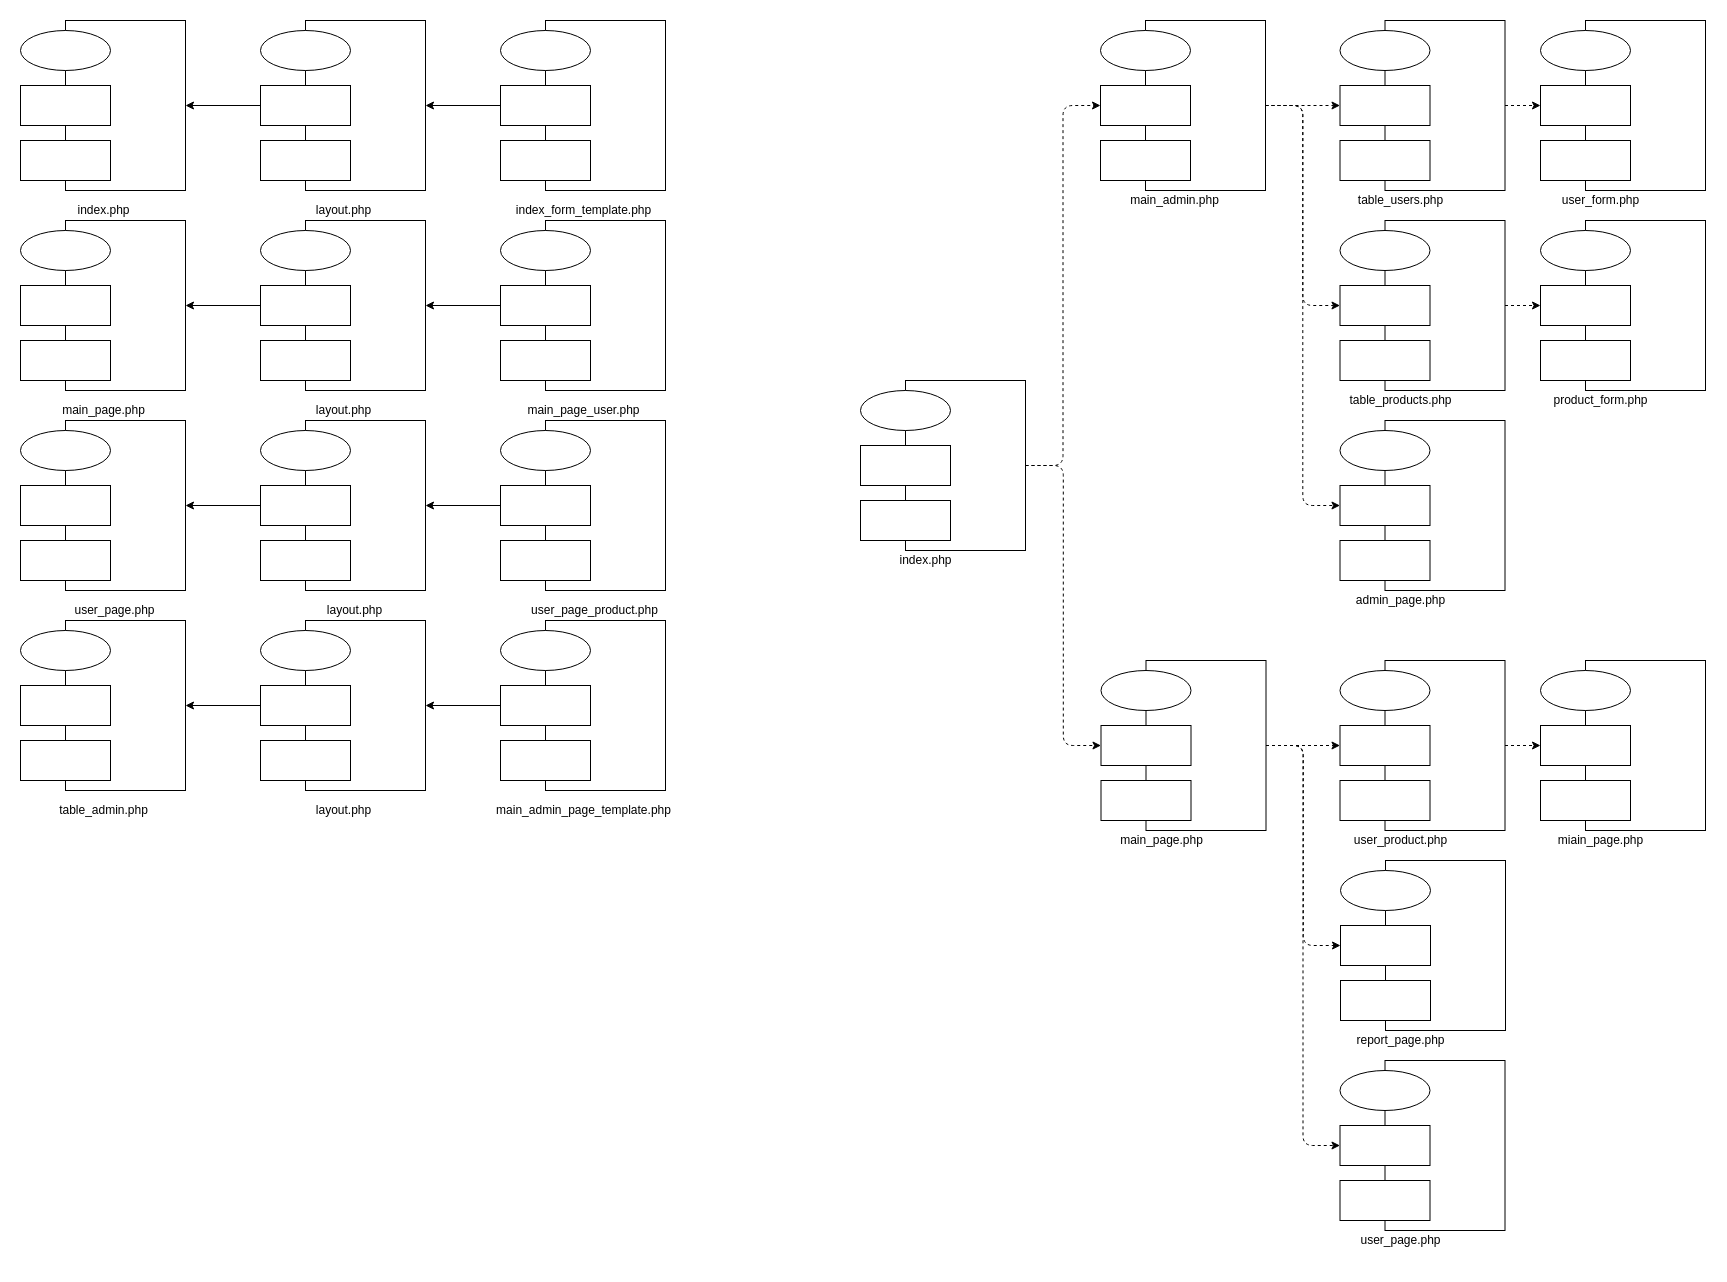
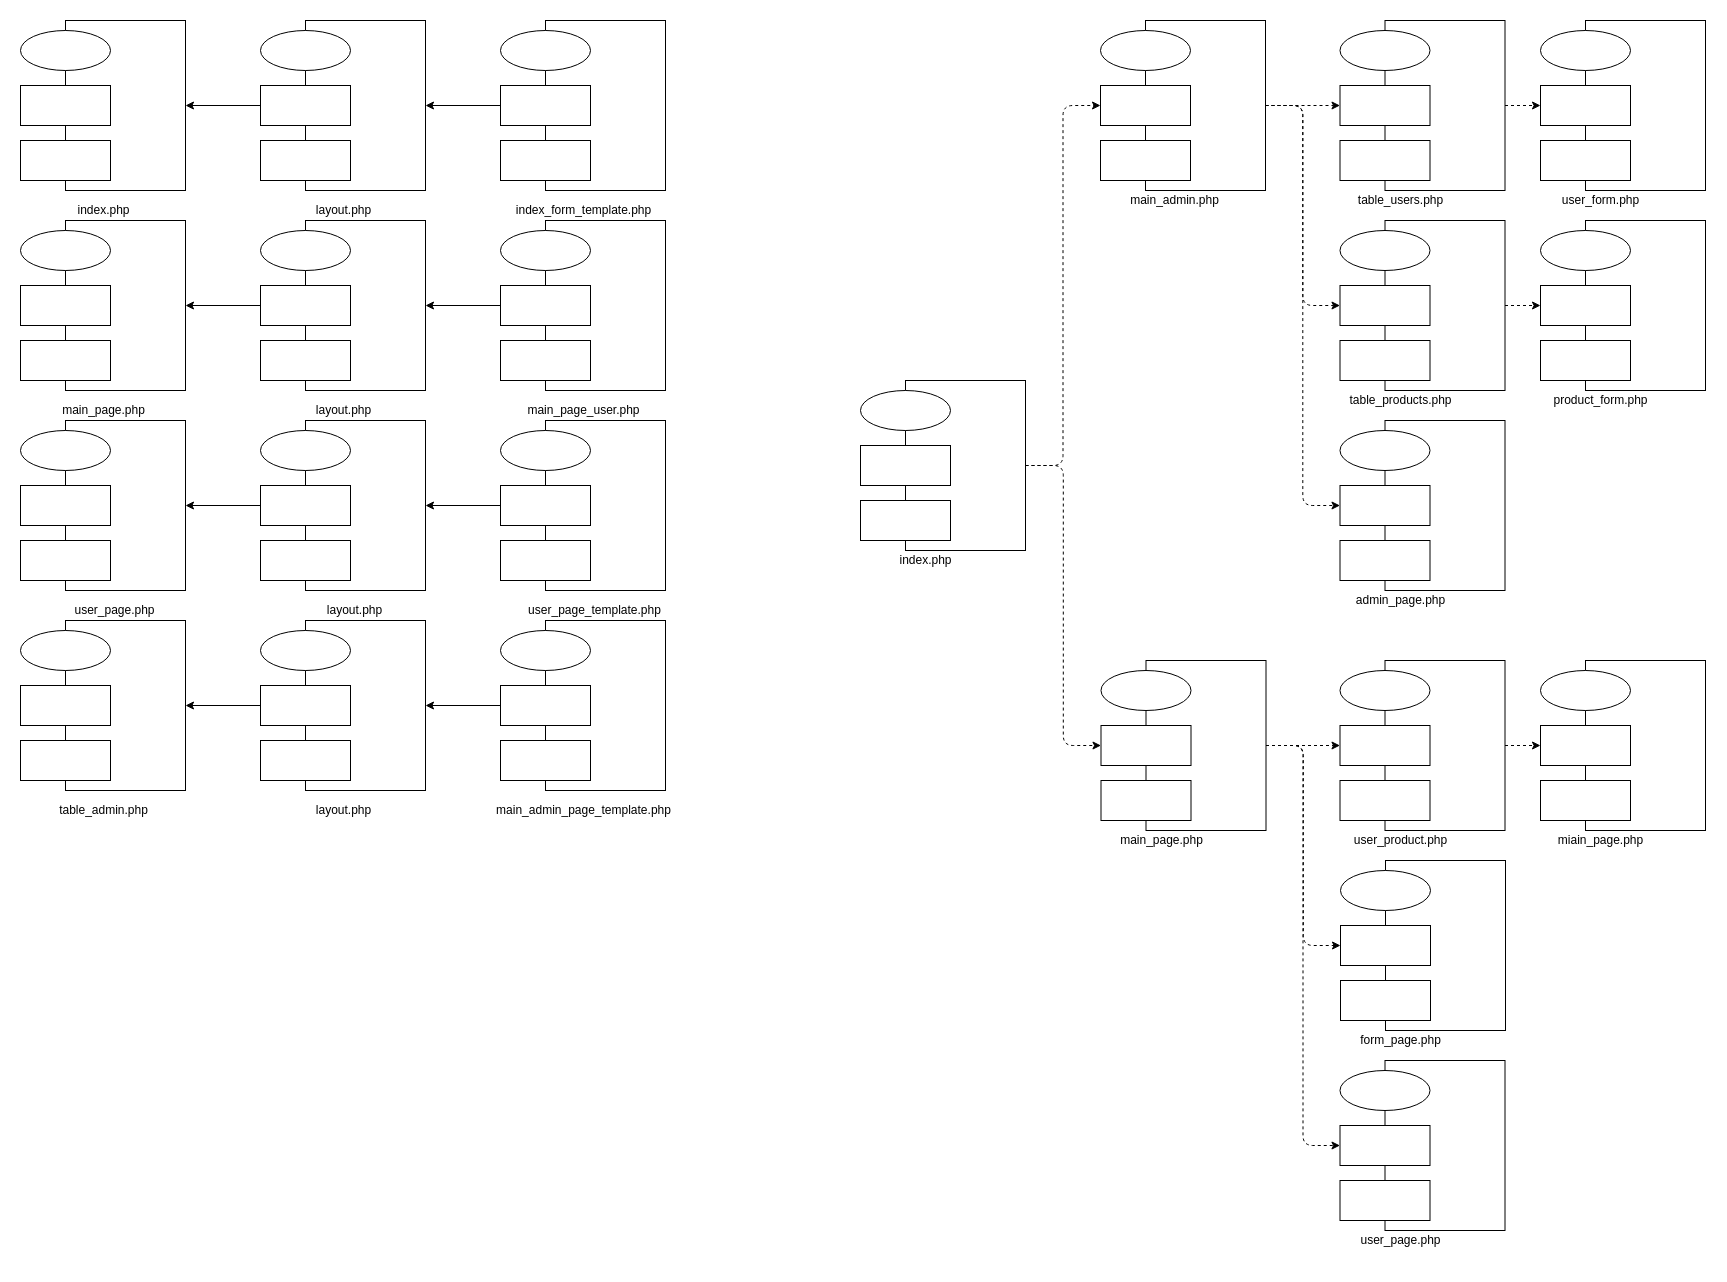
(595, 611) -> (595, 611)
(1401, 1041) -> (1401, 1041)
